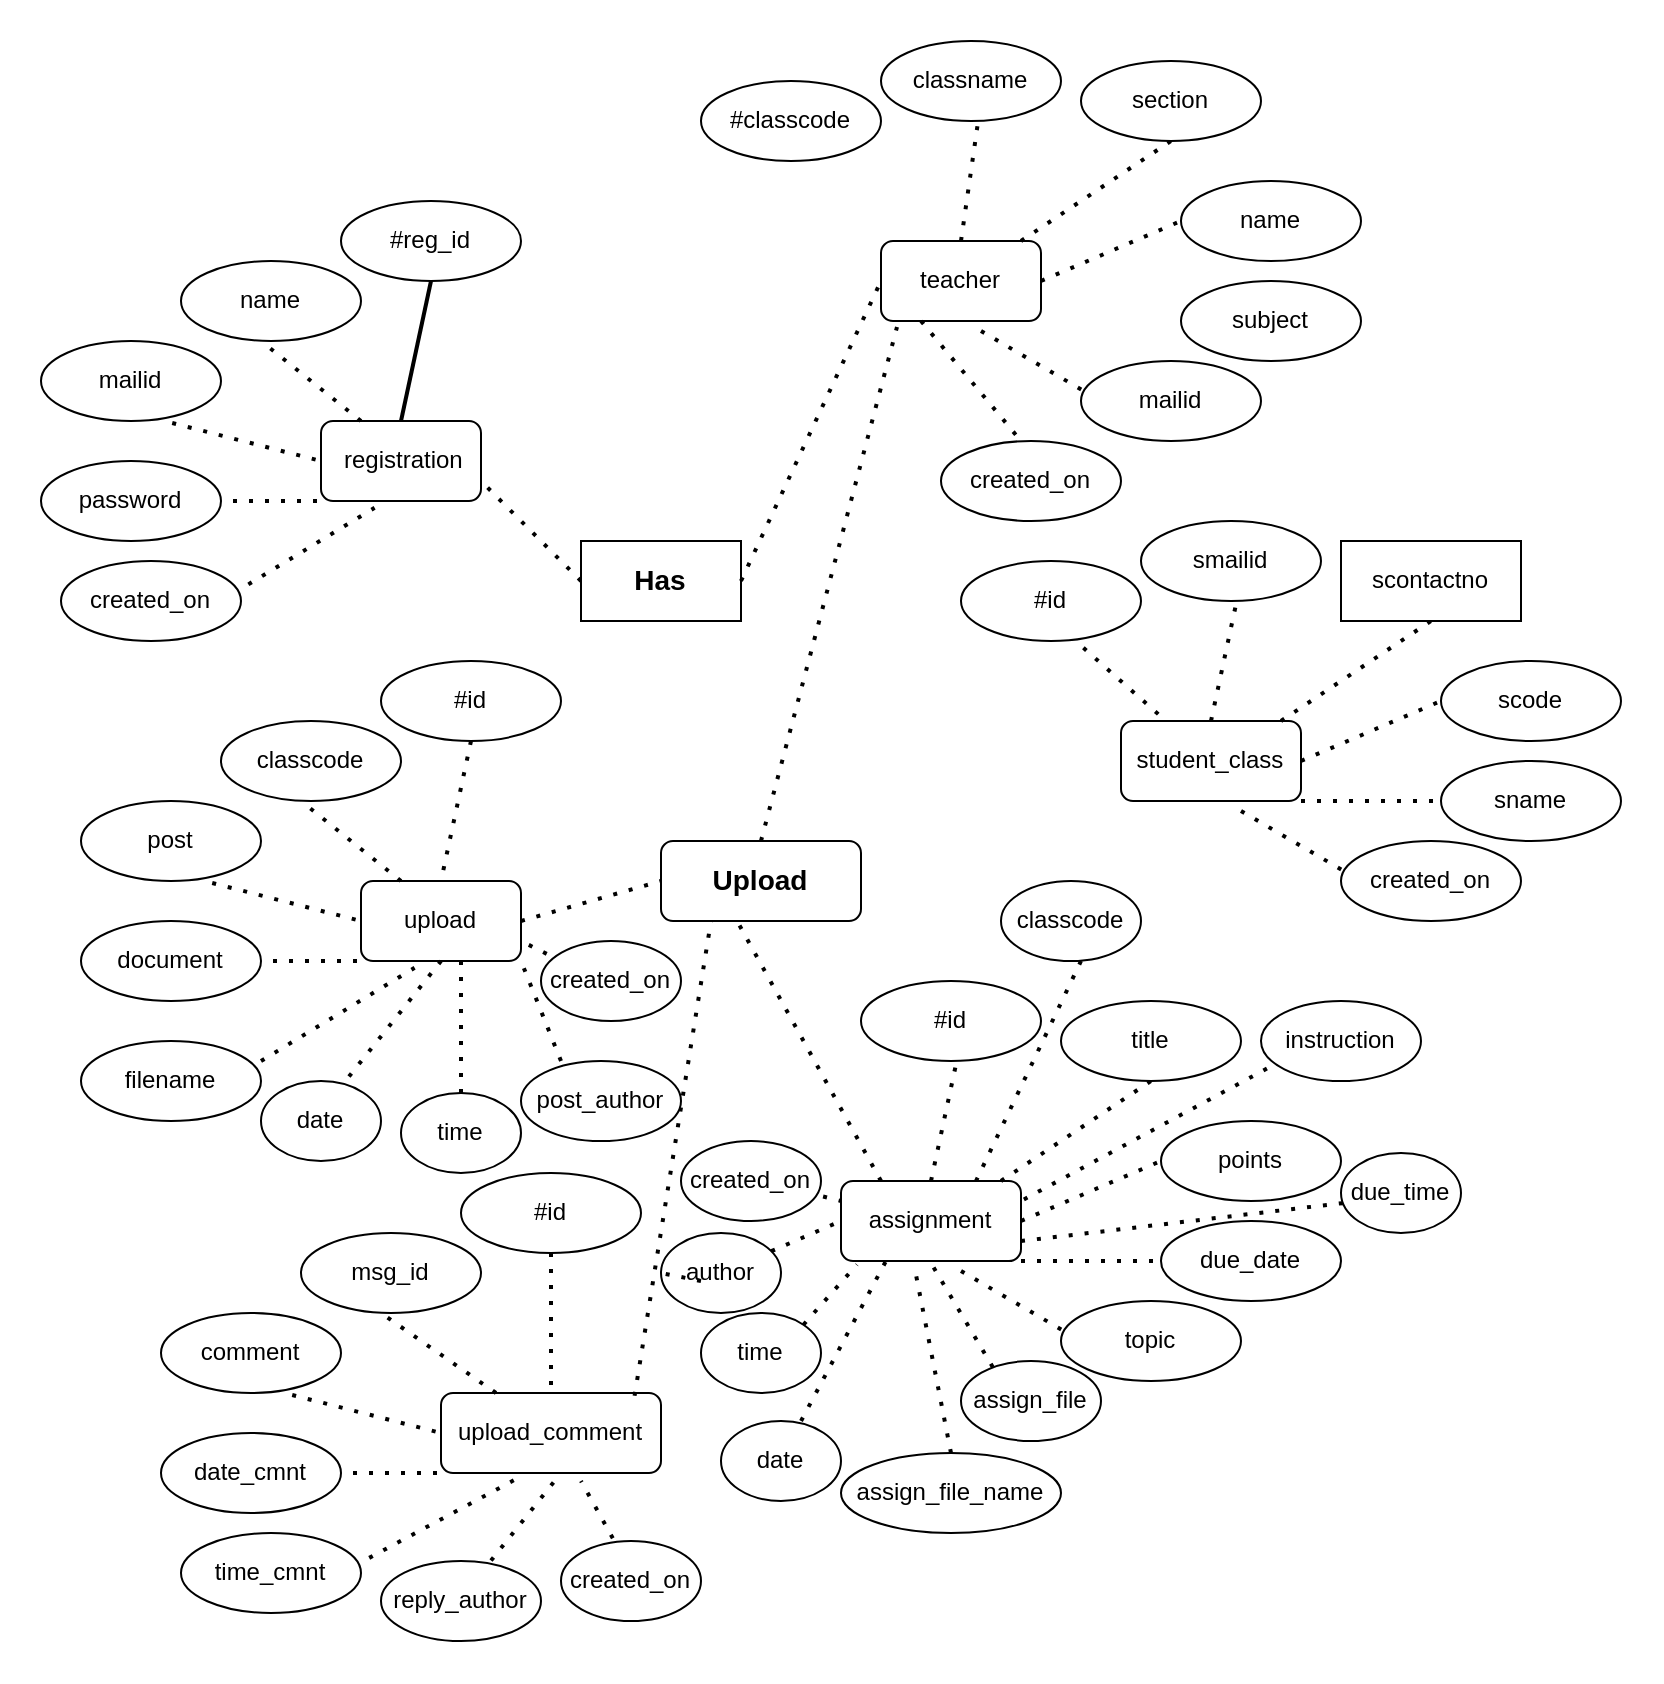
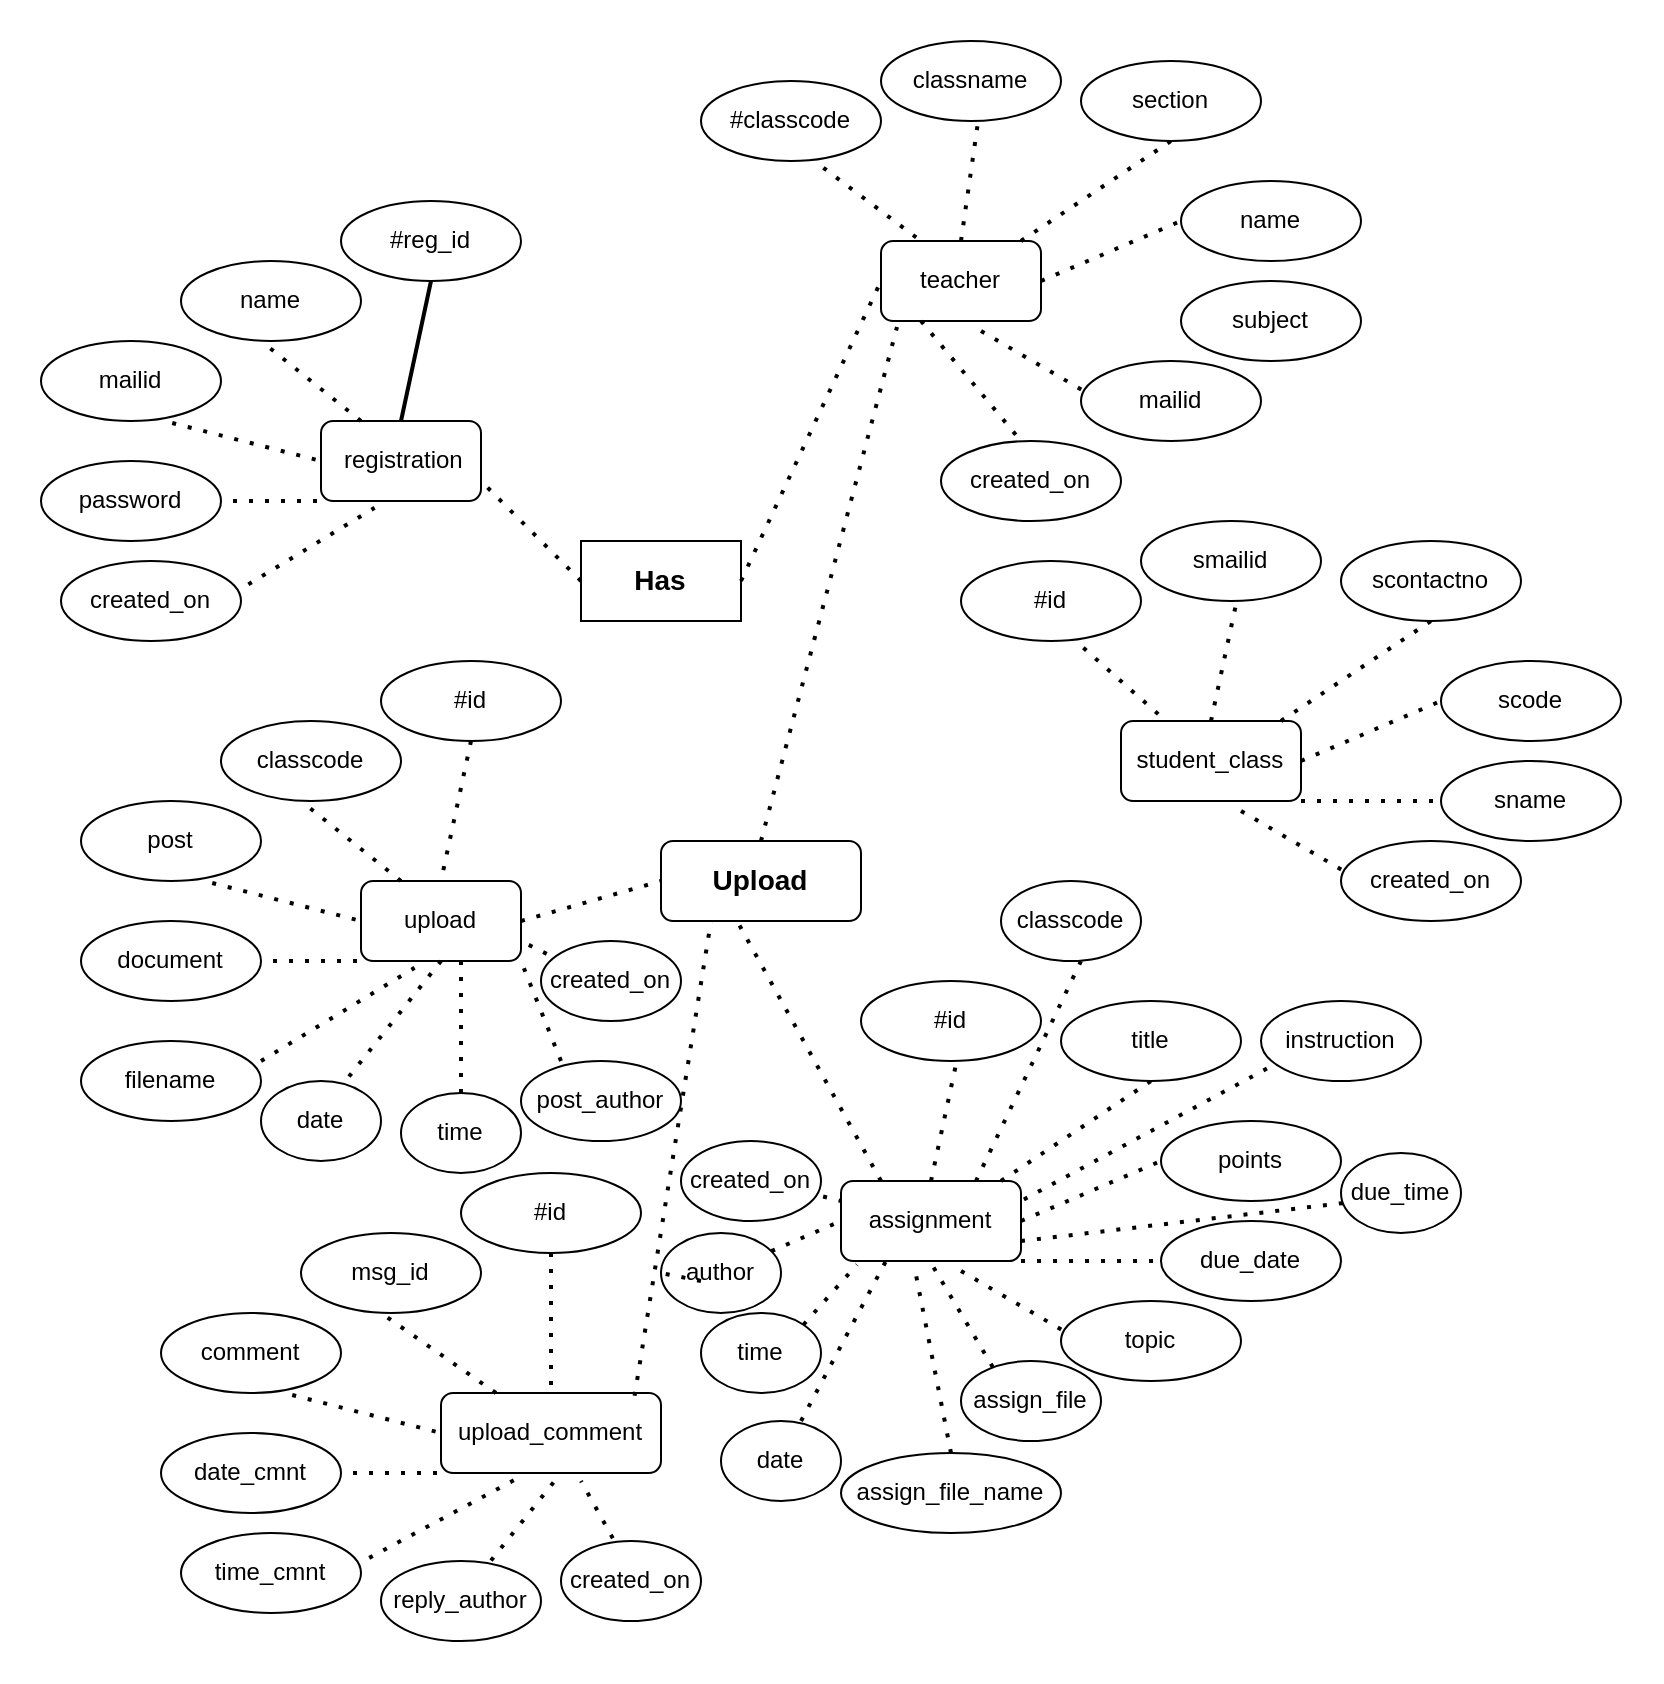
none -> (892, 219)
(1431, 581) -> (1431, 581)
